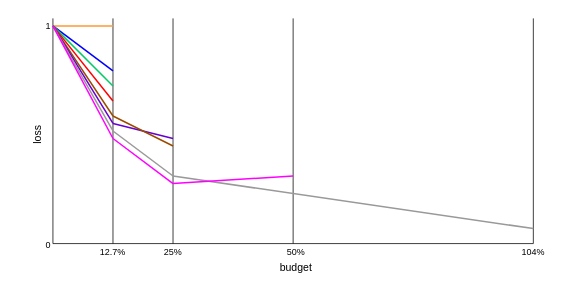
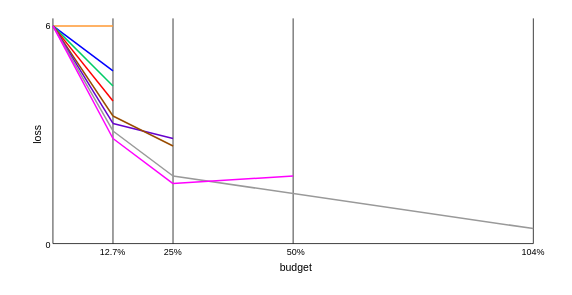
(48, 27) -> (48, 27)
